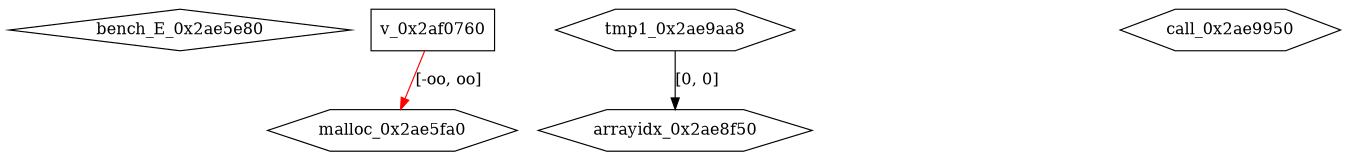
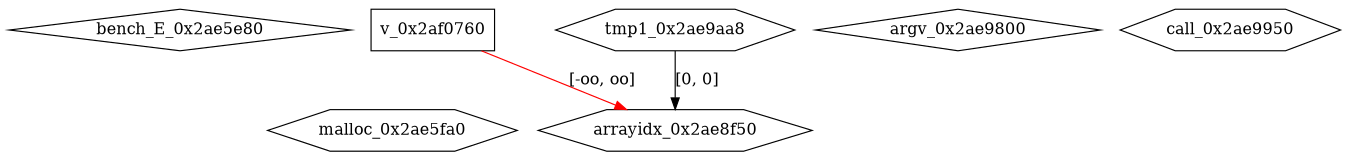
none -> (958, 30)
(415, 75) -> (549, 78)
